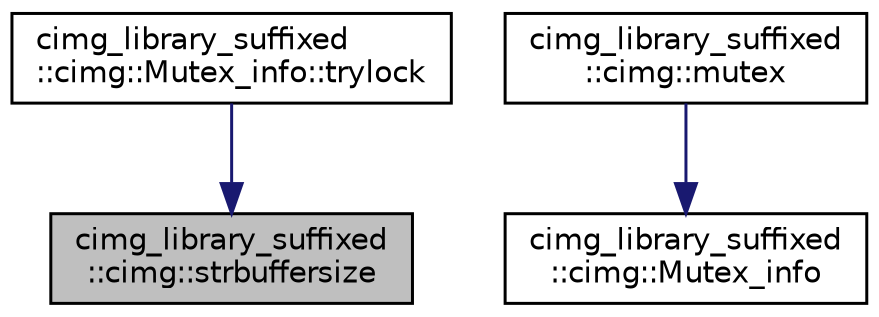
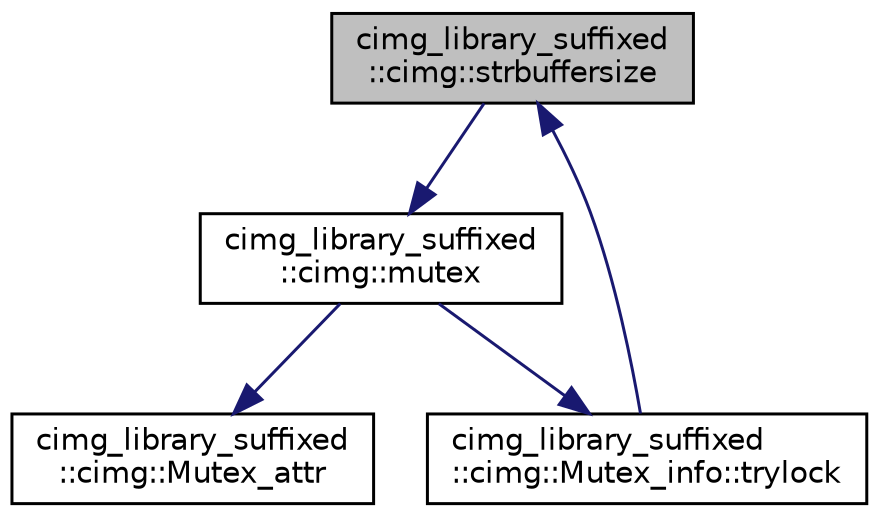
none -> (455, 146)
(686, 259) -> (193, 459)
none -> (502, 350)
